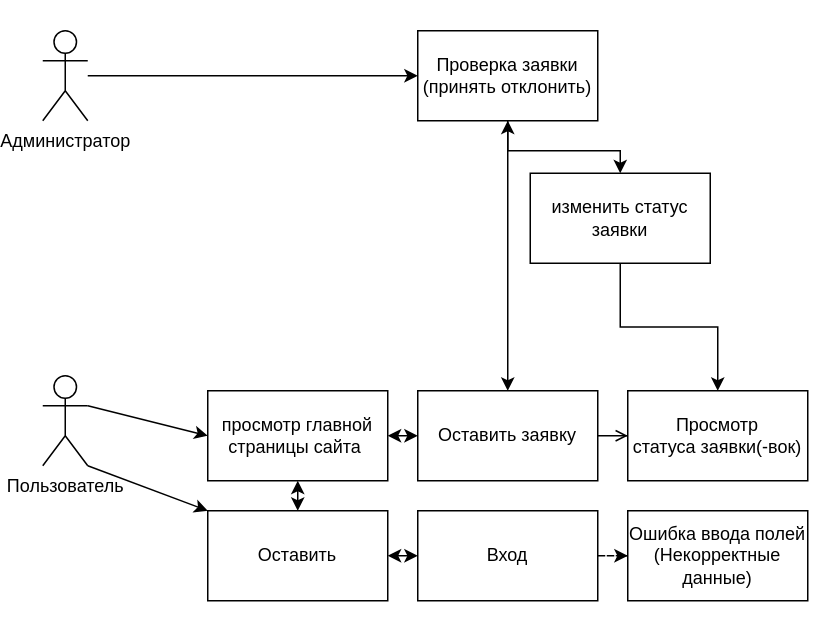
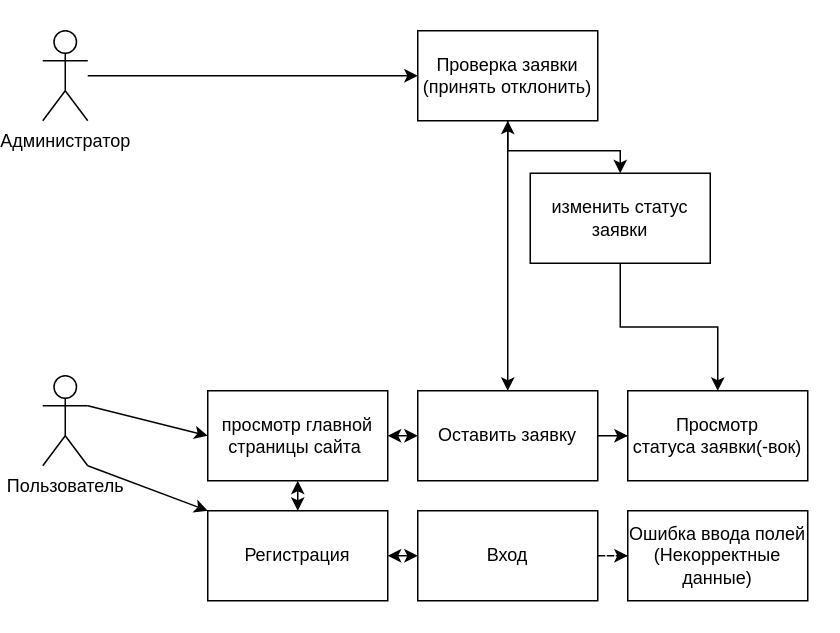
(618, 436) -> (616, 436)
(298, 556) -> (298, 556)
